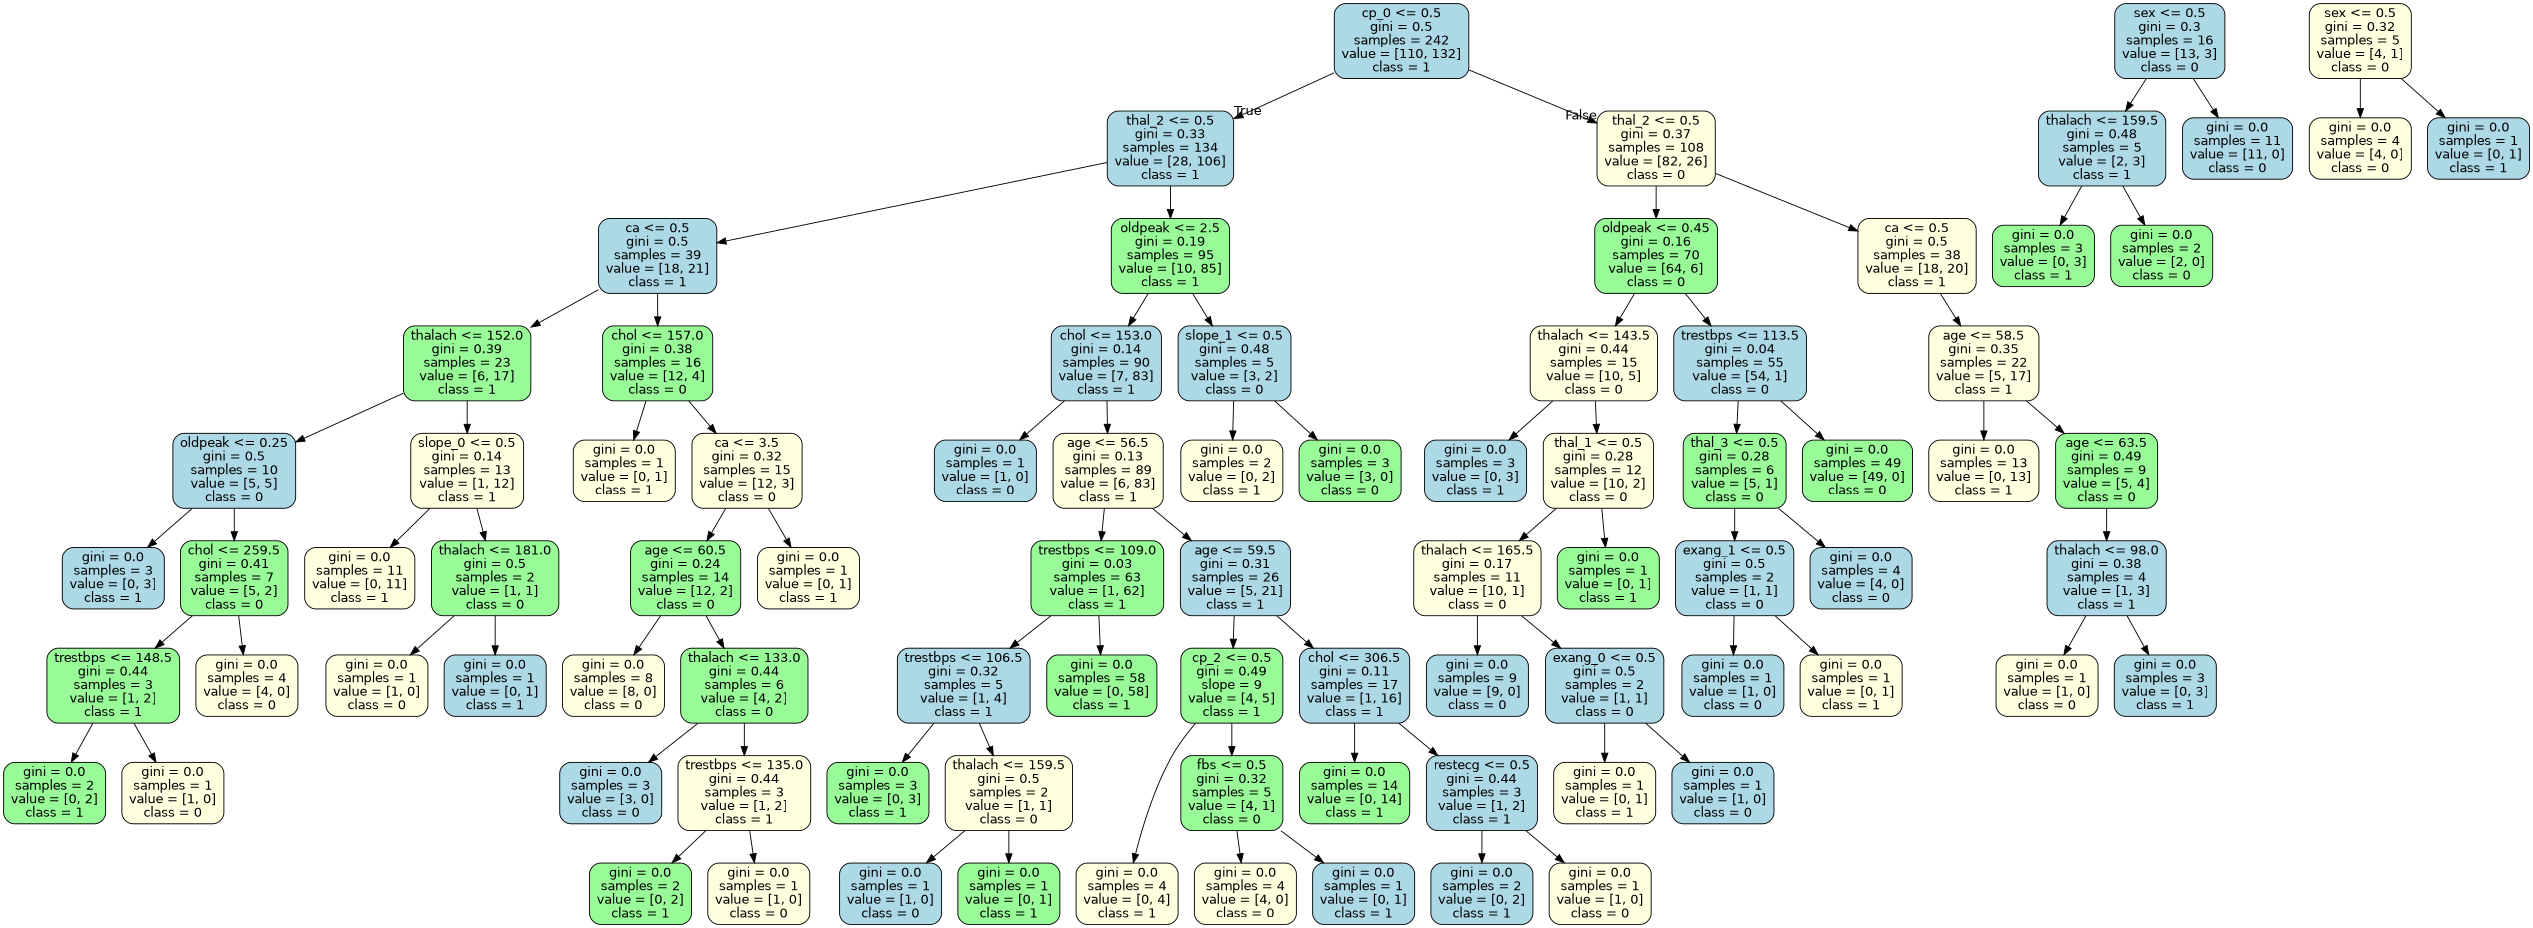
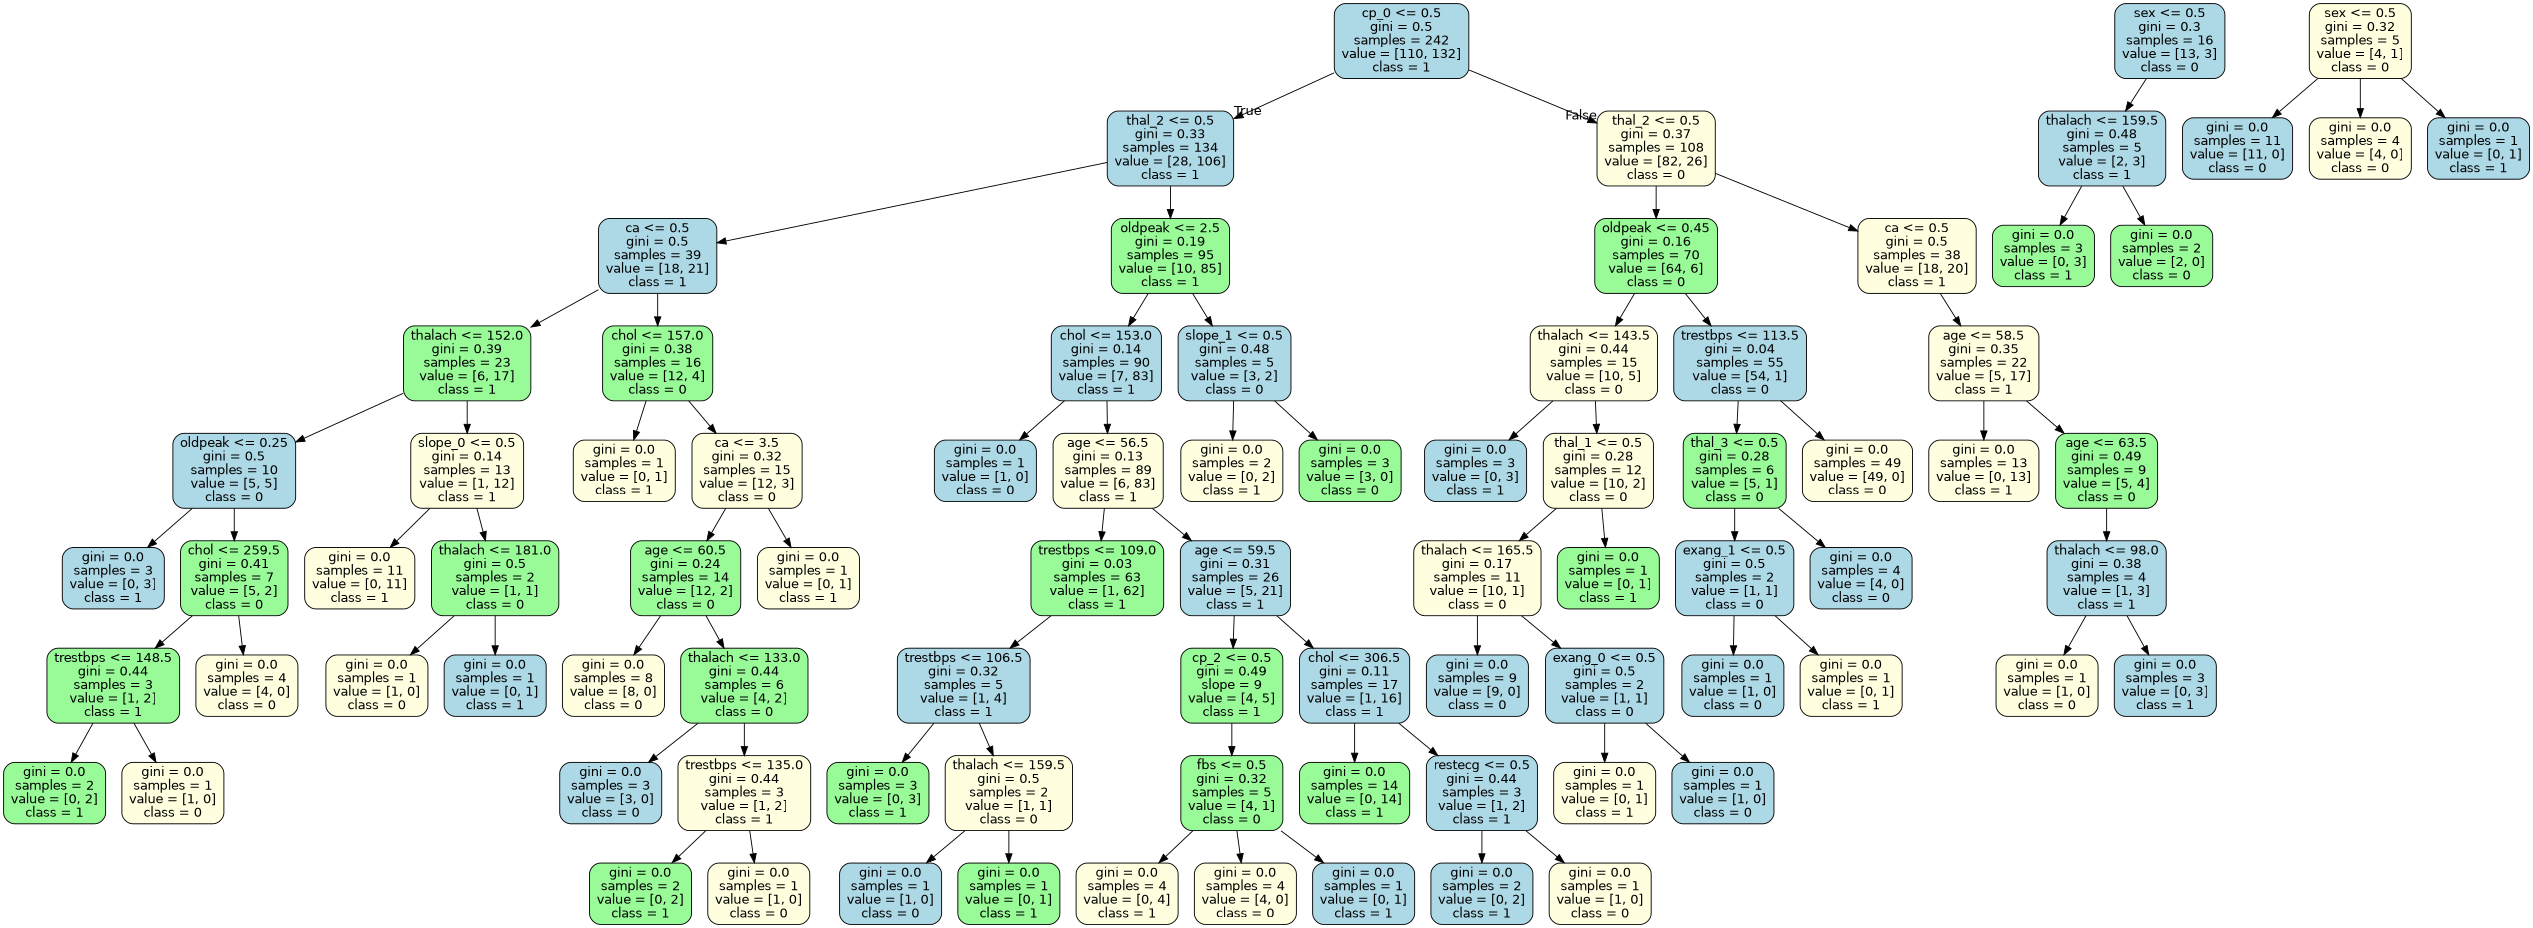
(2203, 94) -> (2299, 95)
(1857, 471) -> (1857, 471)
(1102, 686) -> none
(1158, 785) -> (1179, 844)
